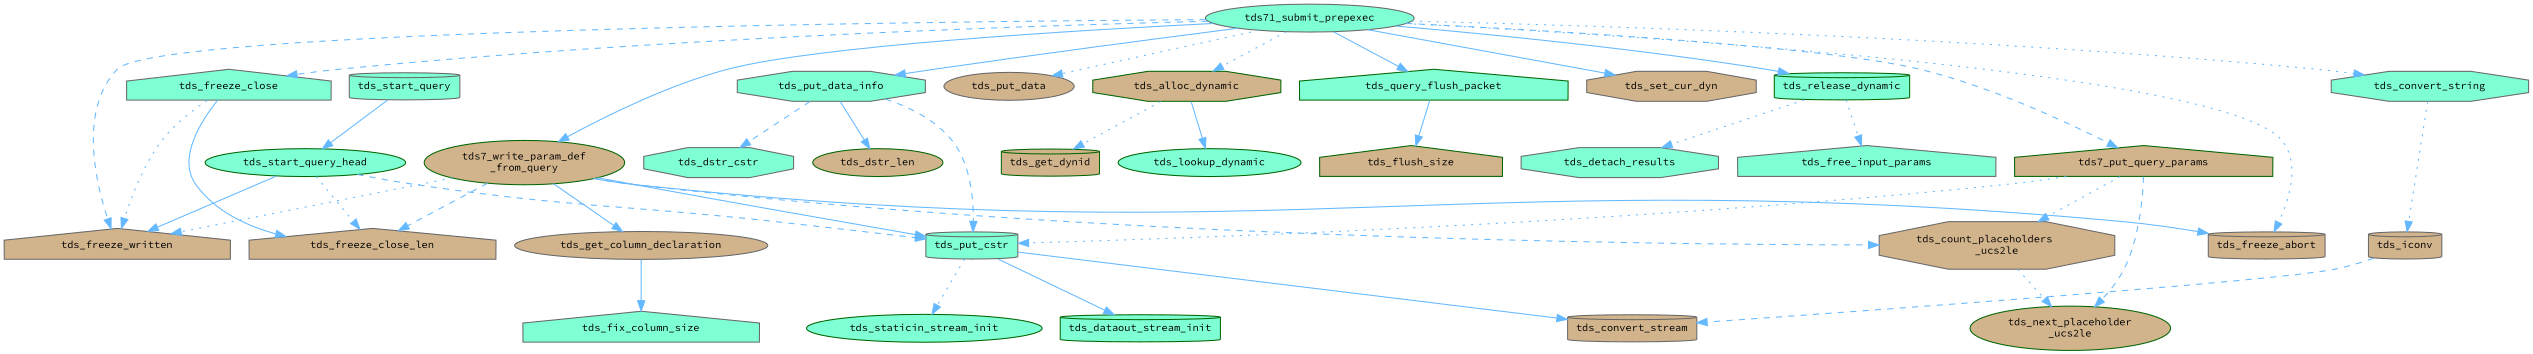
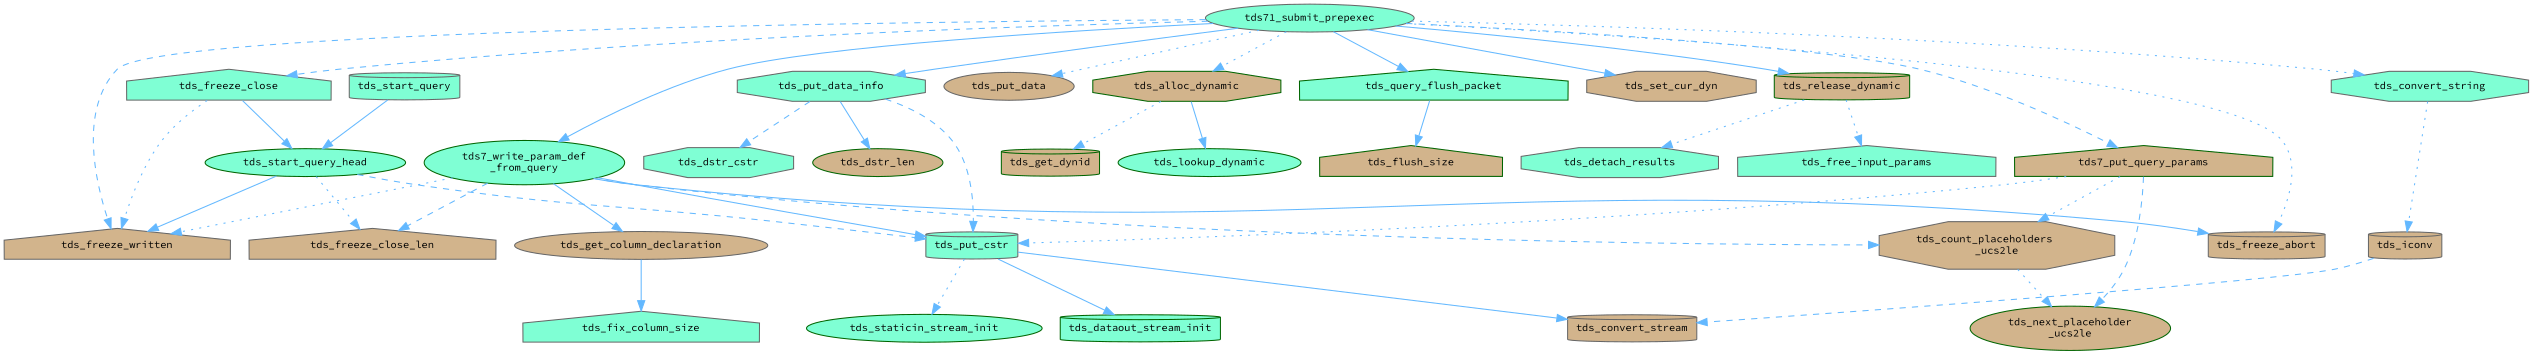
(1842, 86) -> (1842, 86)
(524, 163) -> (524, 163)
(197, 186) -> (263, 121)
